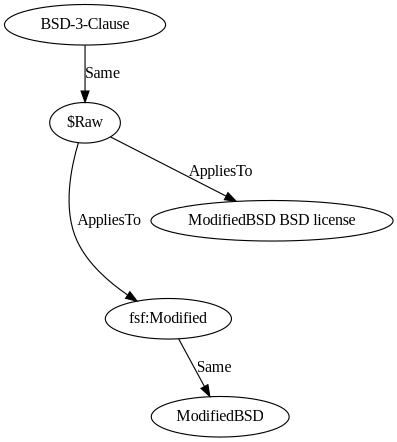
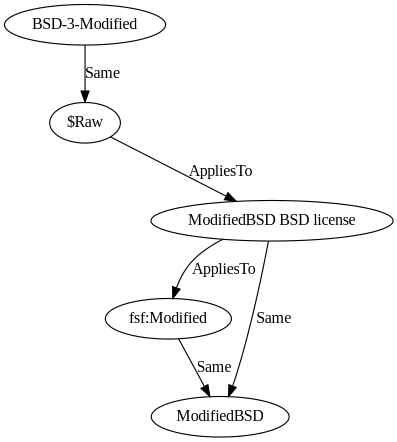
(85, 25) -> (85, 25)
(73, 229) -> (195, 259)
none -> (253, 314)
